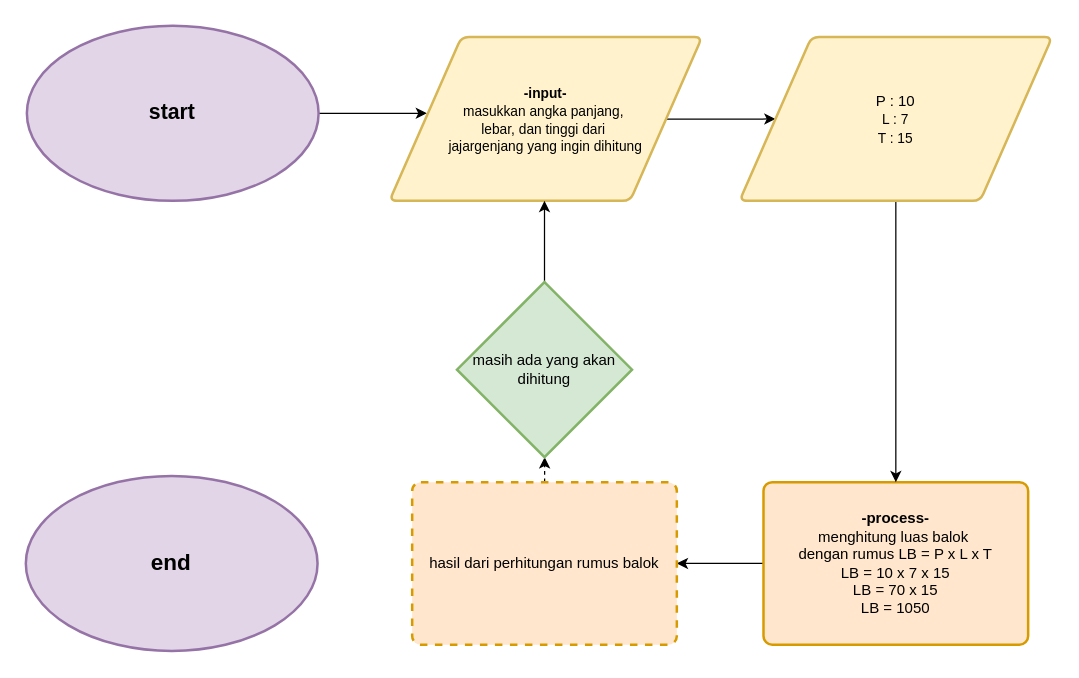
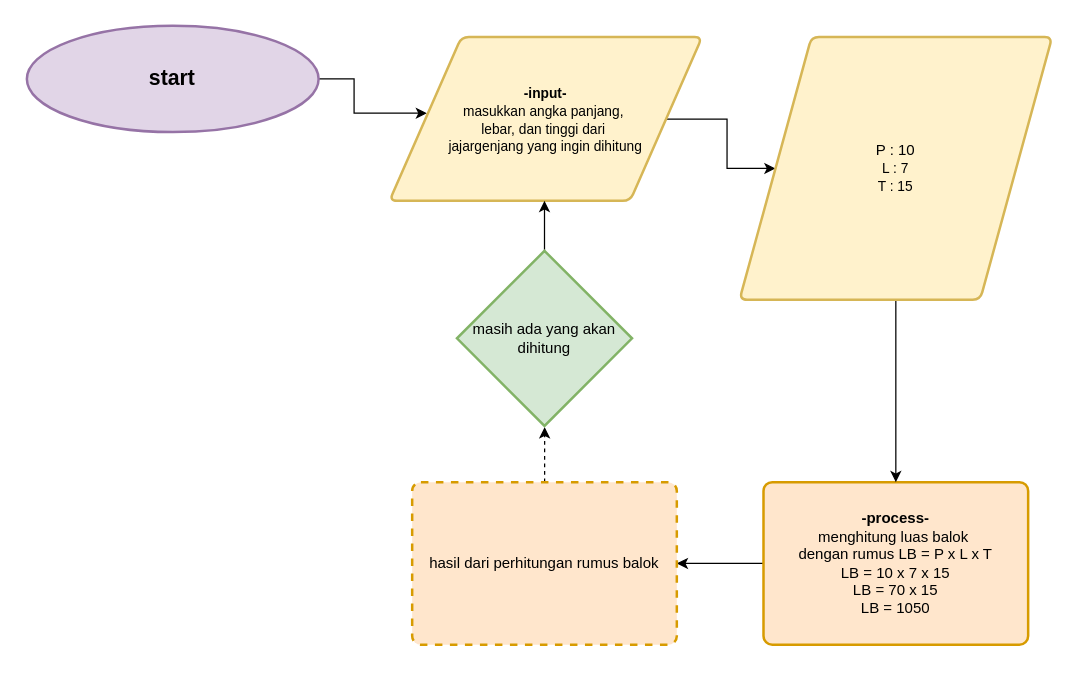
(173, 113) -> (173, 79)
(896, 119) -> (896, 168)
(544, 369) -> (544, 338)
(172, 563) -> none
